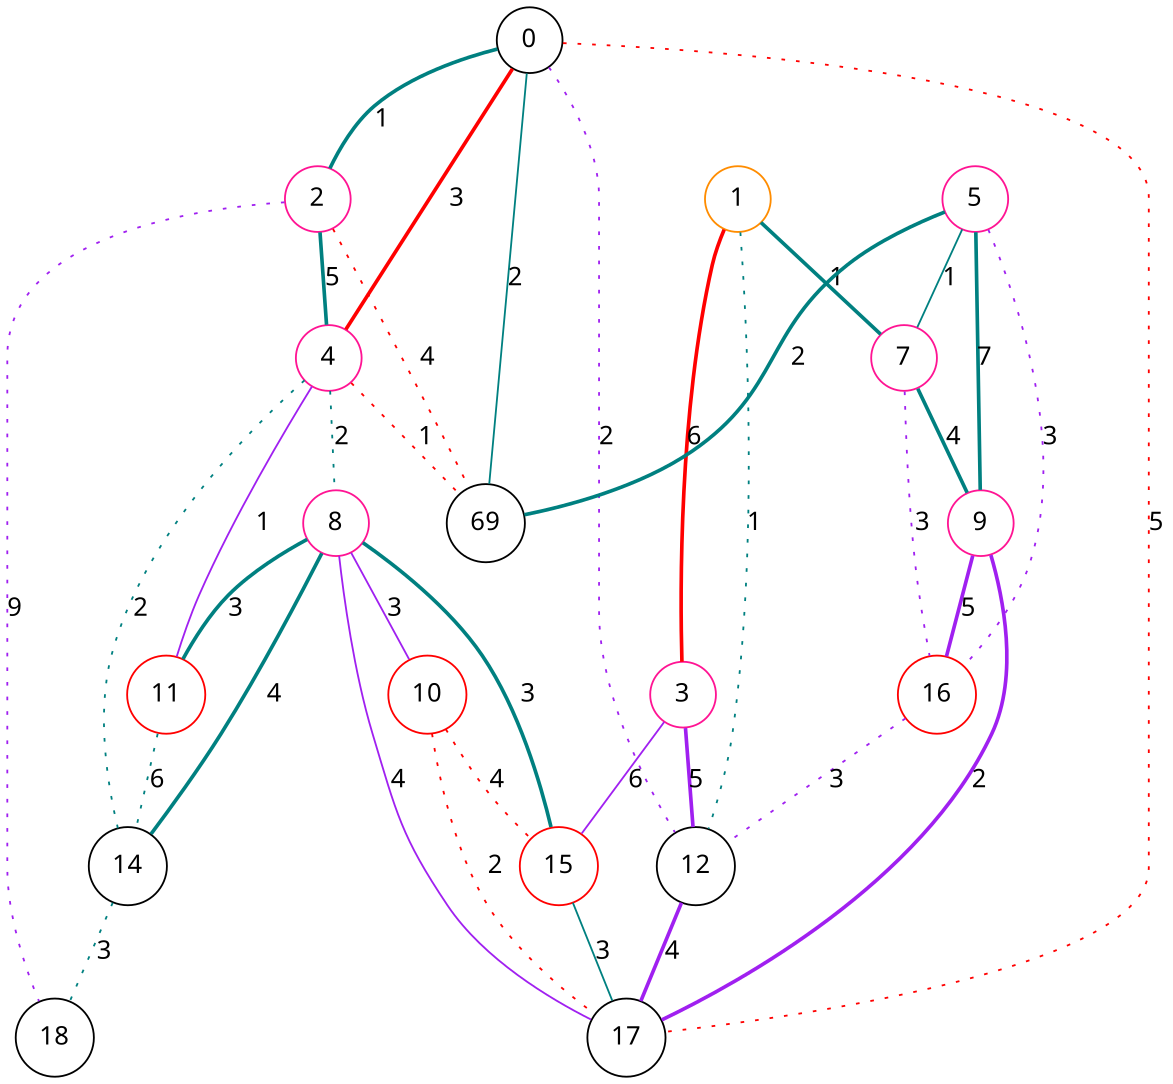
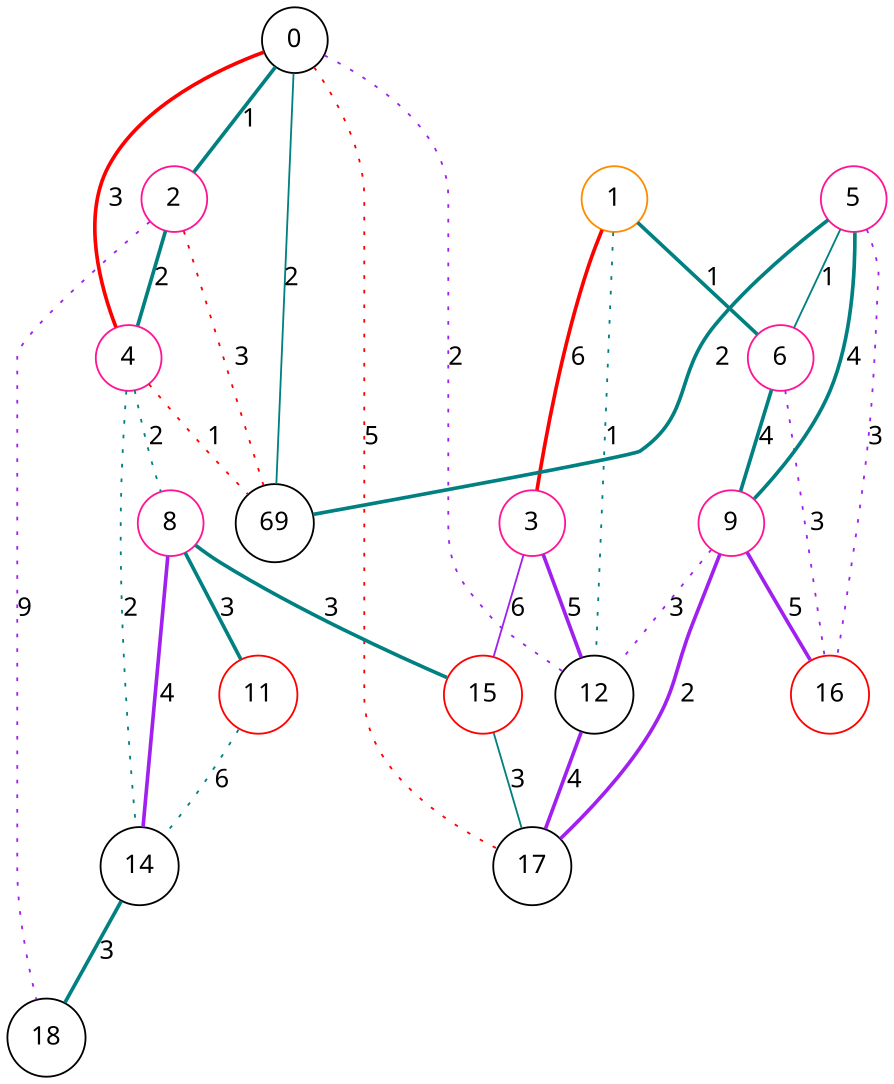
(333, 279) -> (162, 279)
(428, 358) -> (243, 358)
(904, 358) -> (781, 358)
(985, 358) -> (855, 358)
(237, 518) -> none
(427, 695) -> none
(243, 698) -> (155, 692)
(816, 780) -> (665, 607)
(402, 825) -> none
(91, 952) -> (93, 952)
